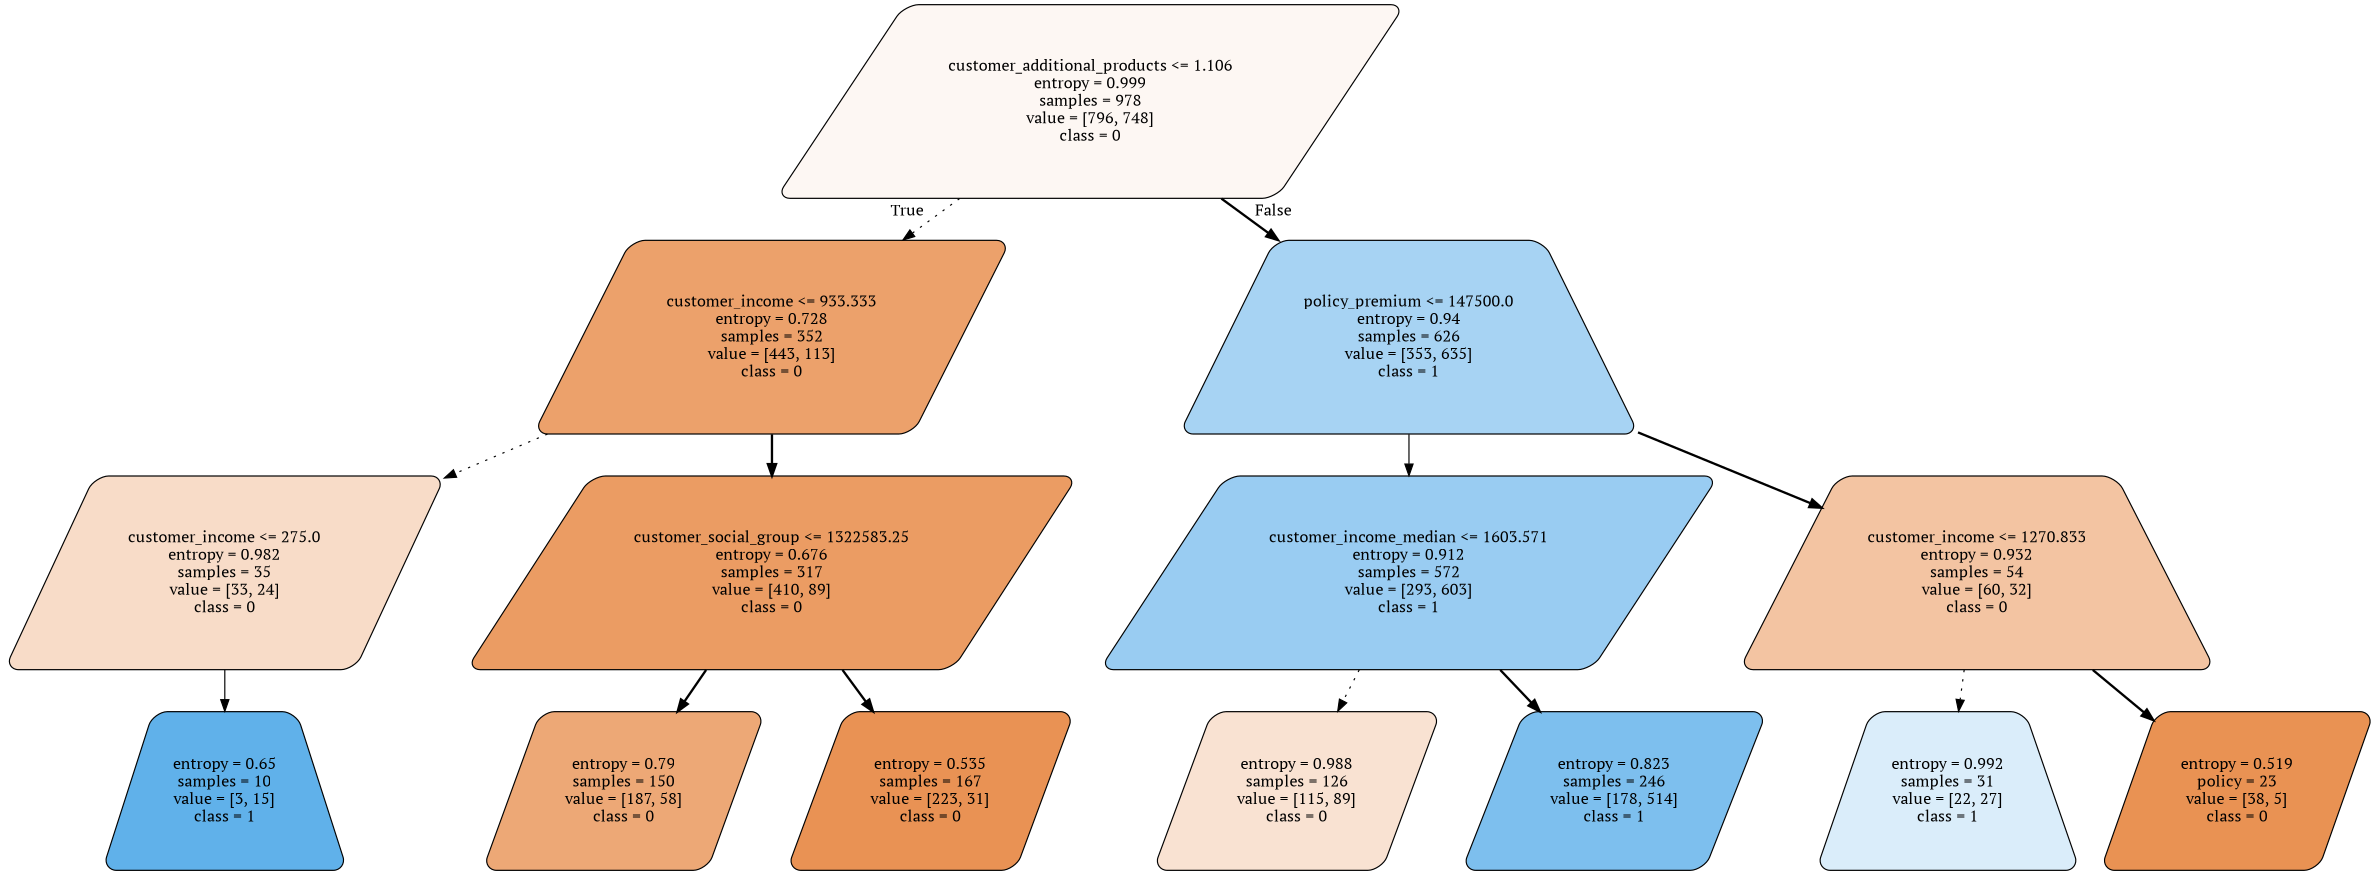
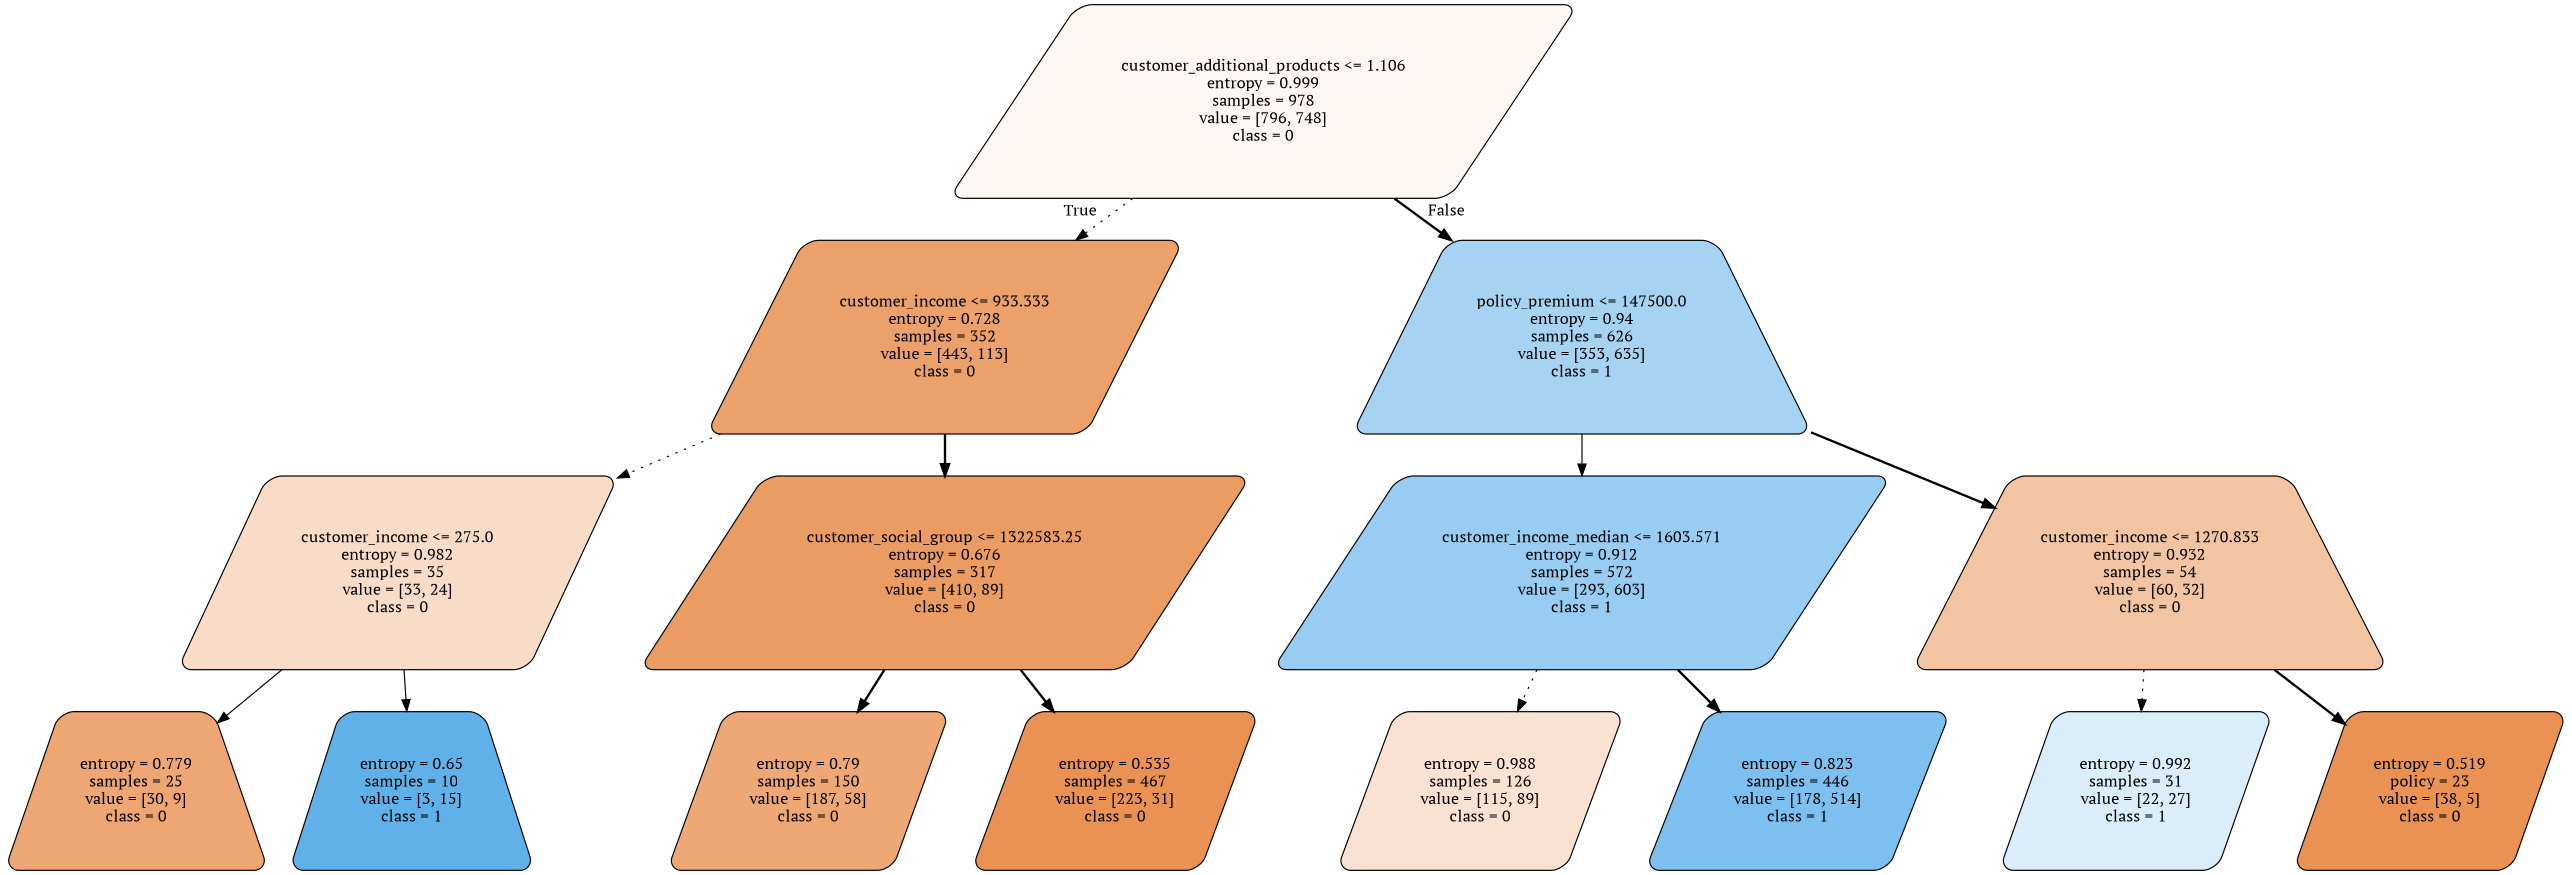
none -> (136, 791)
(931, 791) -> (1115, 791)
(1614, 791) -> (1798, 791)
(1948, 791) -> (2136, 791)
